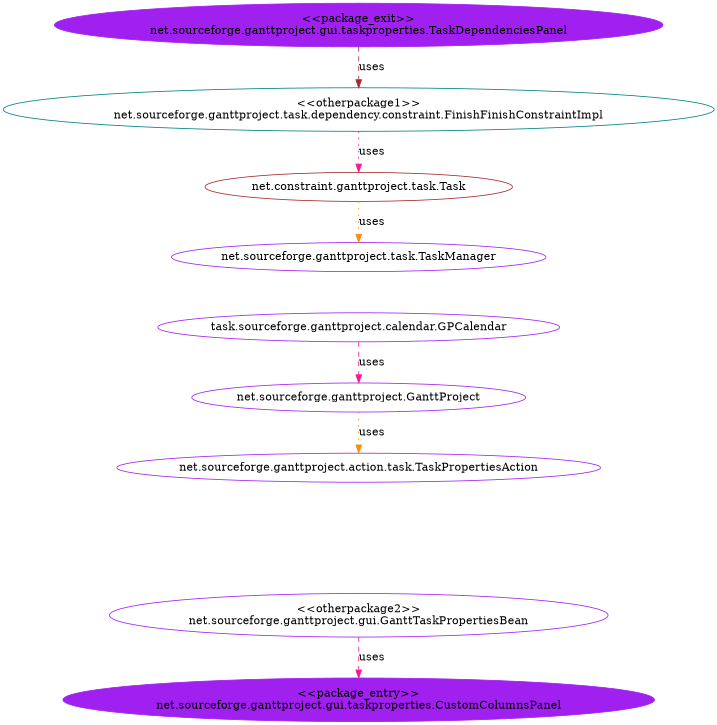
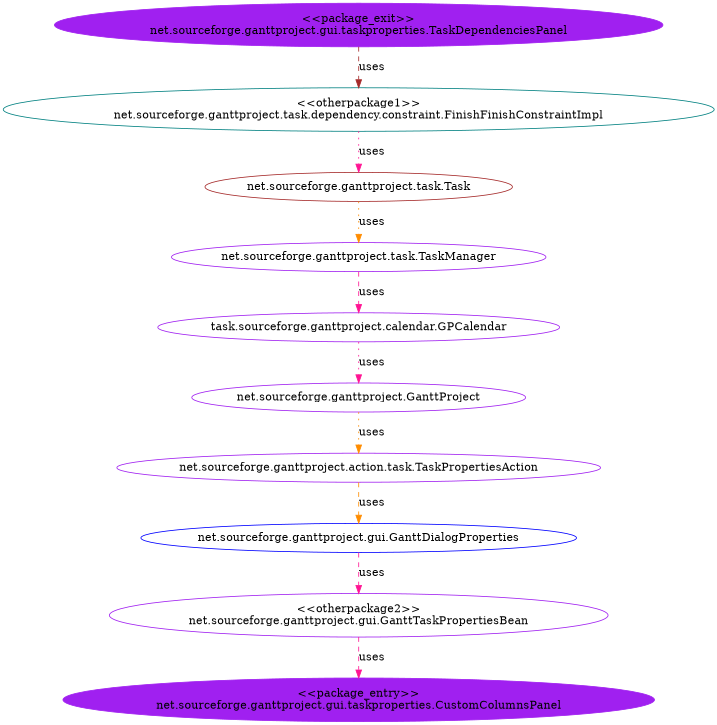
(359, 187) -> (359, 187)
none -> (359, 288)
(359, 358) -> (359, 358)
none -> (359, 538)
